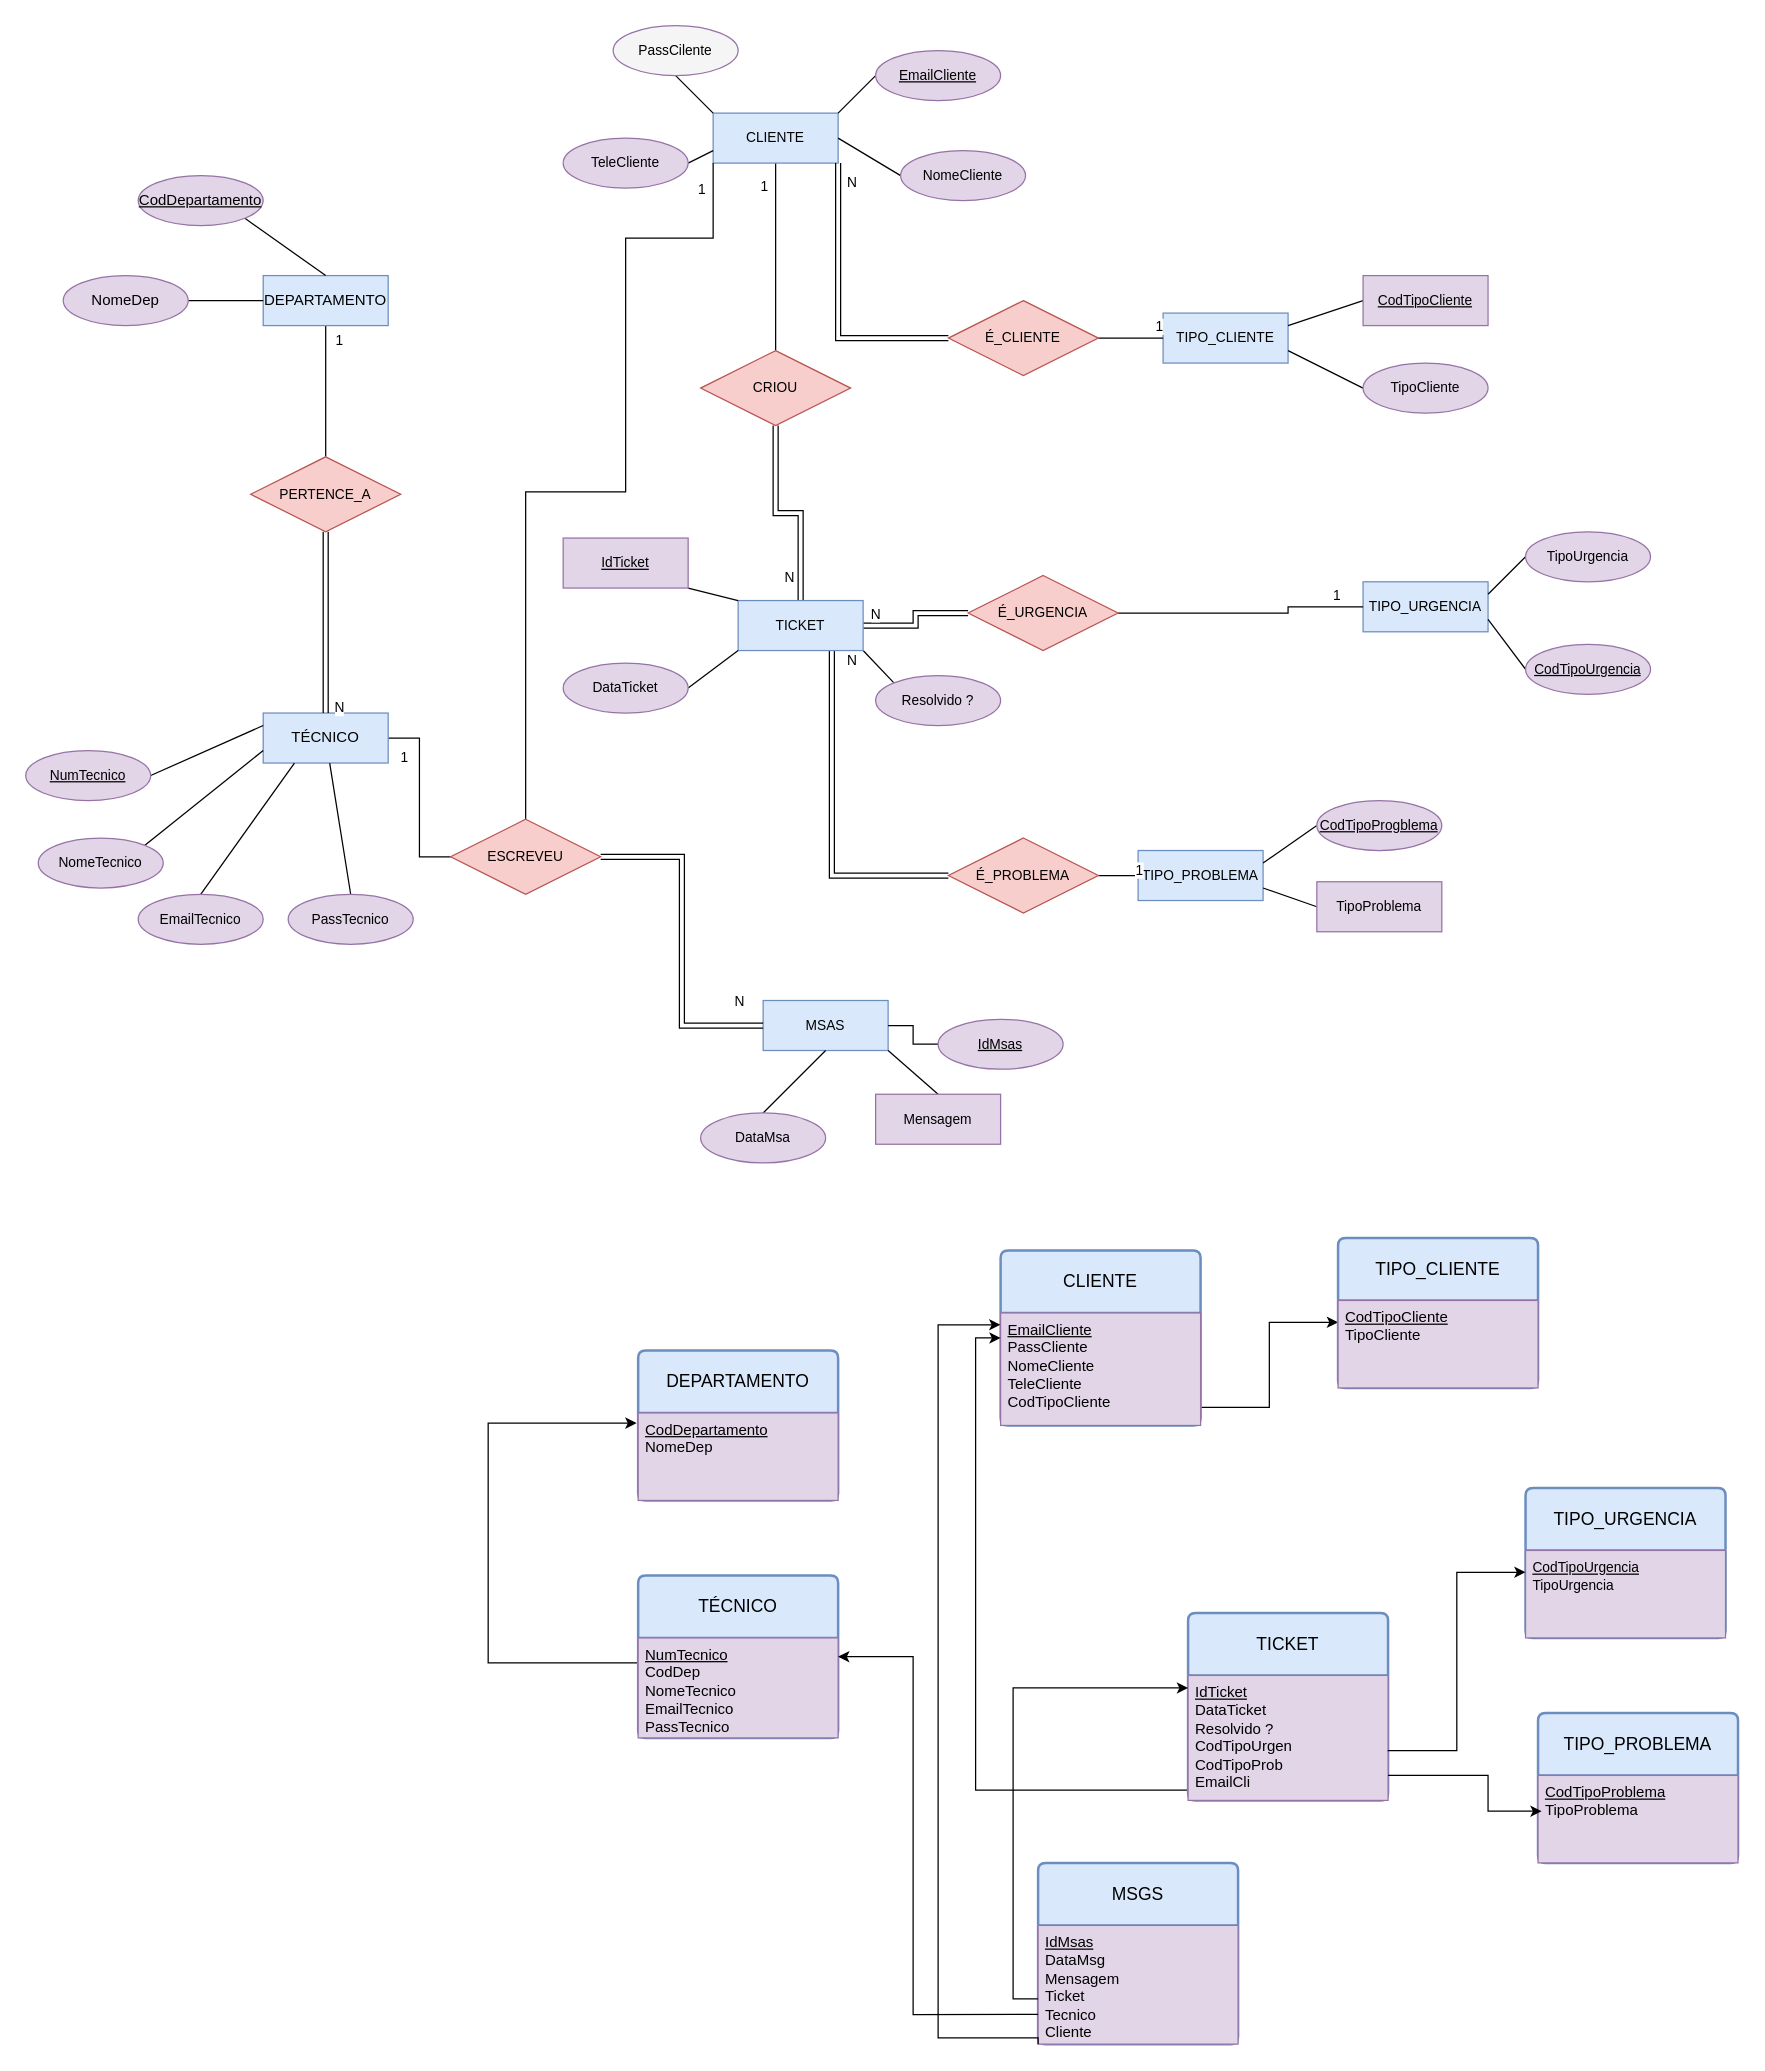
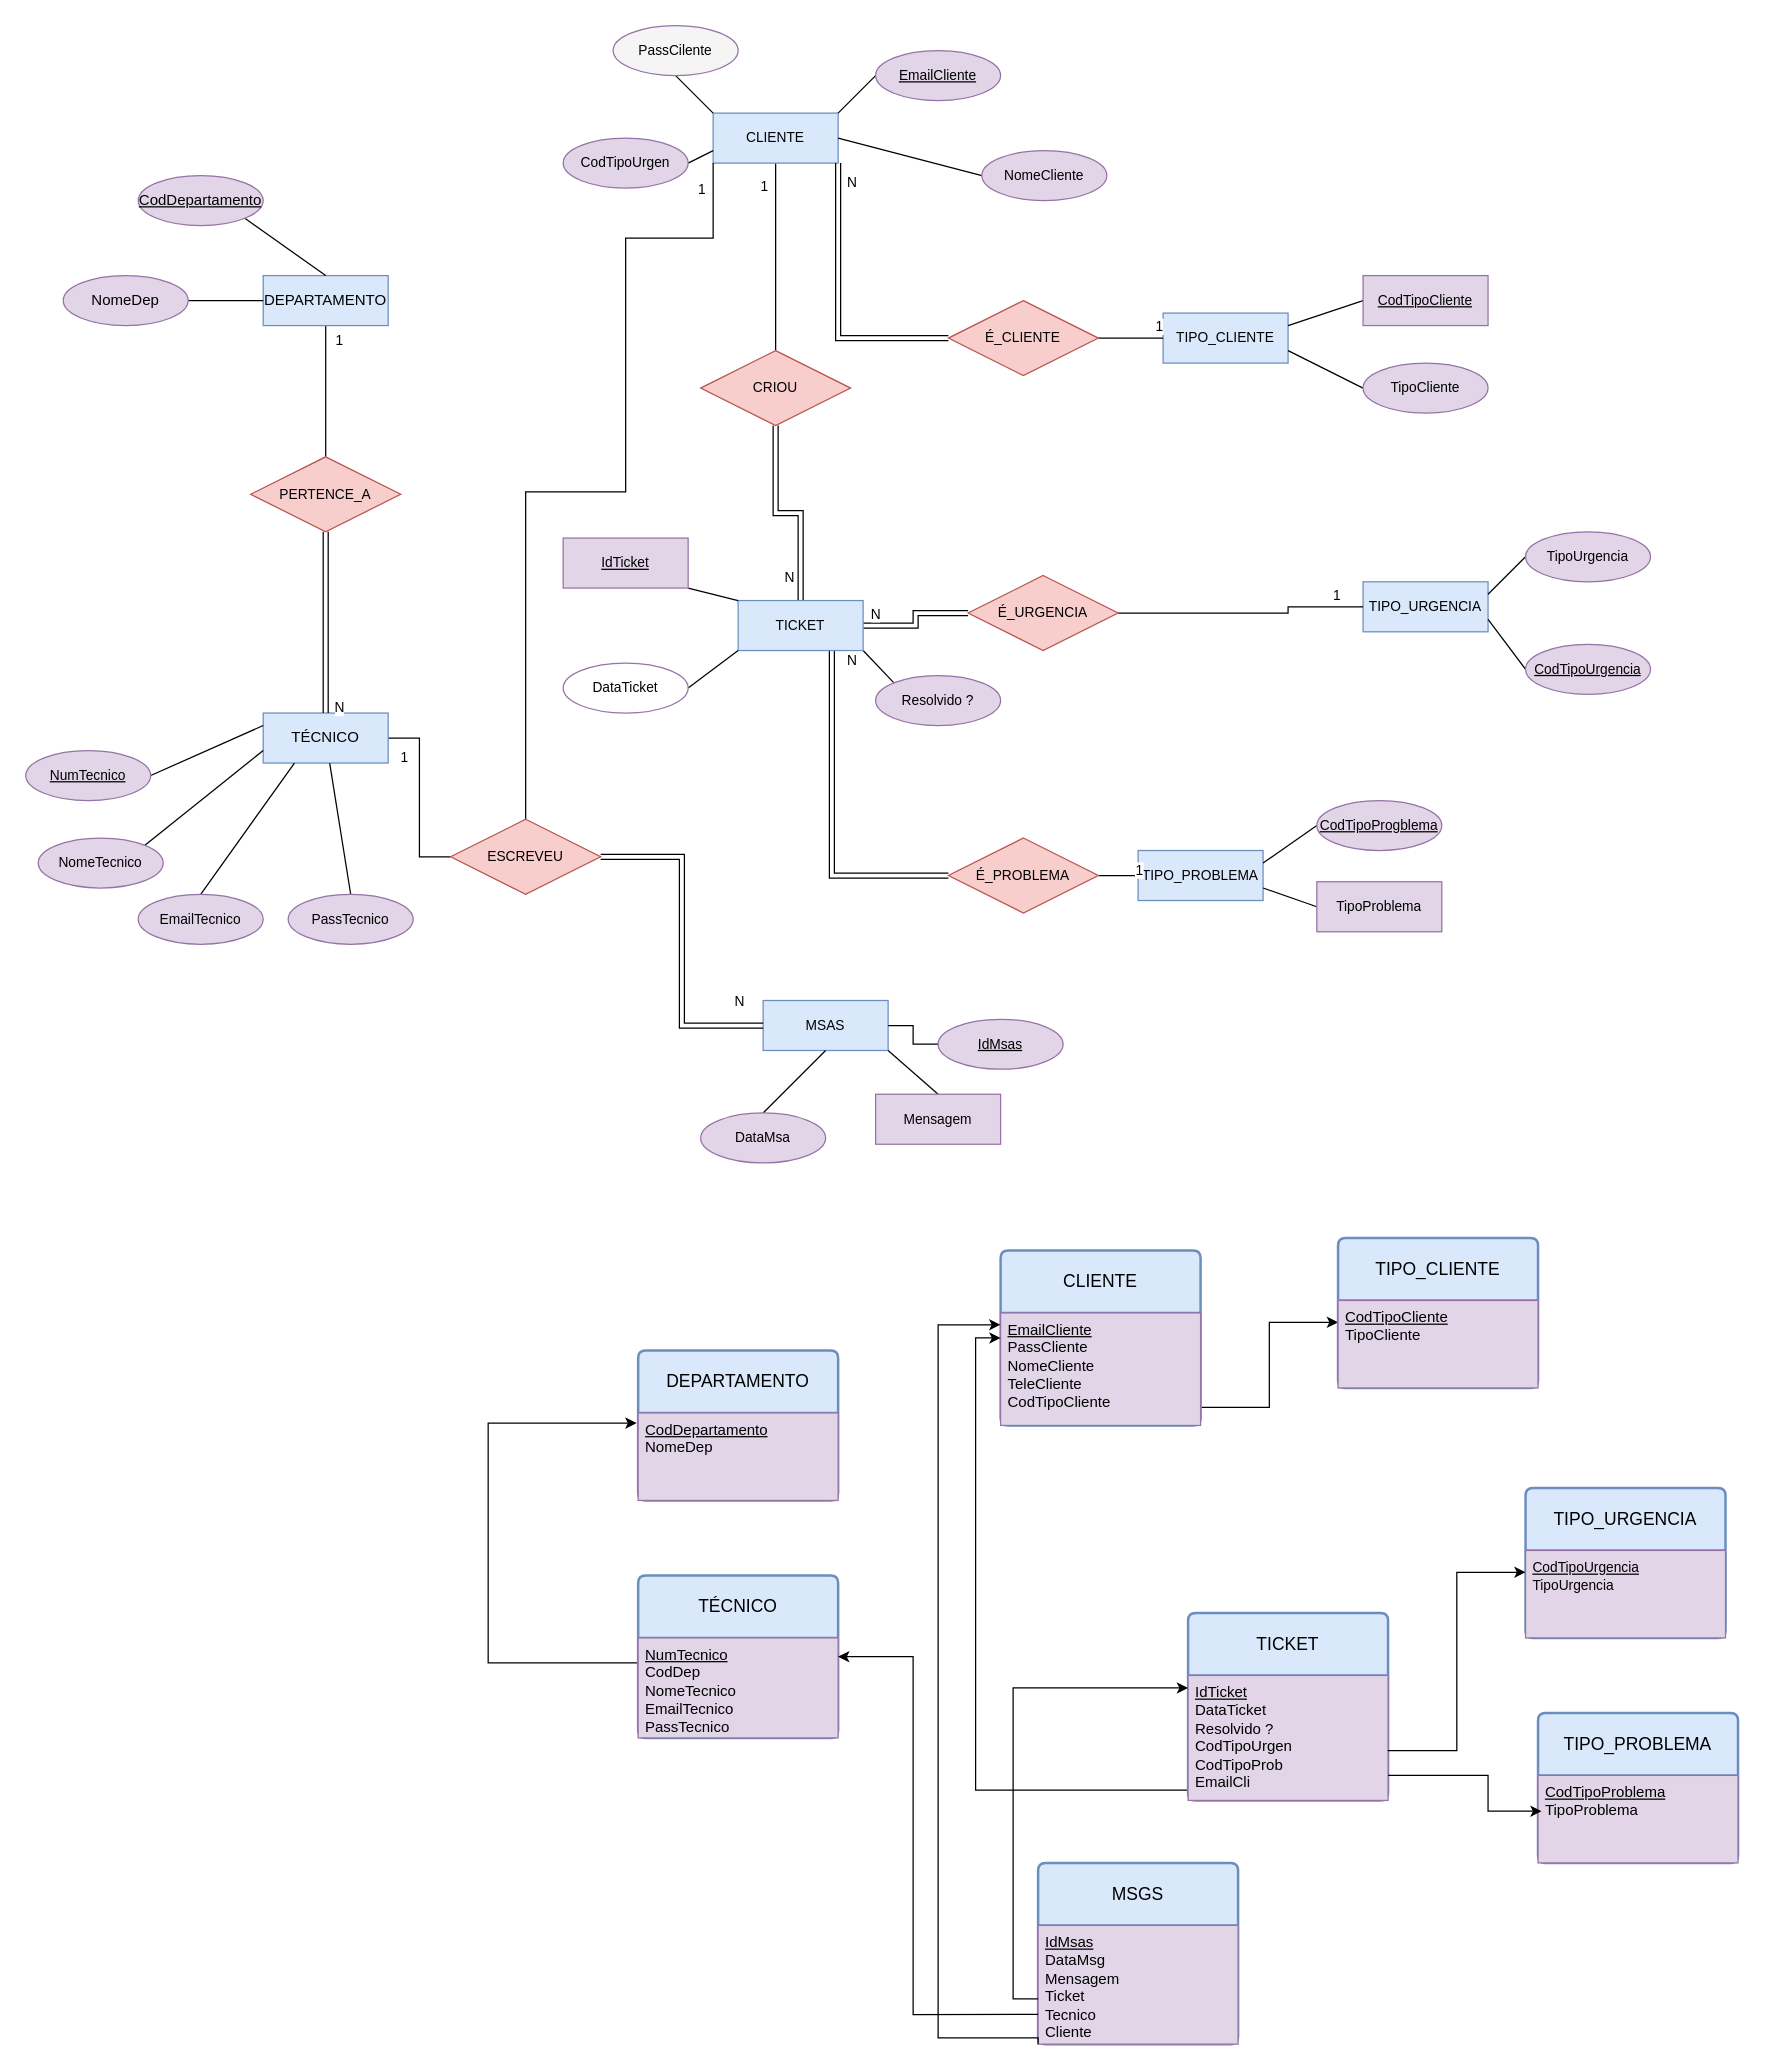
(626, 163) -> (626, 163)
(963, 176) -> (1044, 176)
(626, 688) -> (626, 688)
